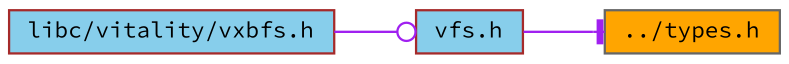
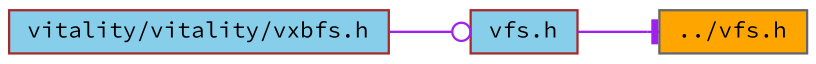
(172, 32) -> (199, 32)
(692, 32) -> (733, 32)
